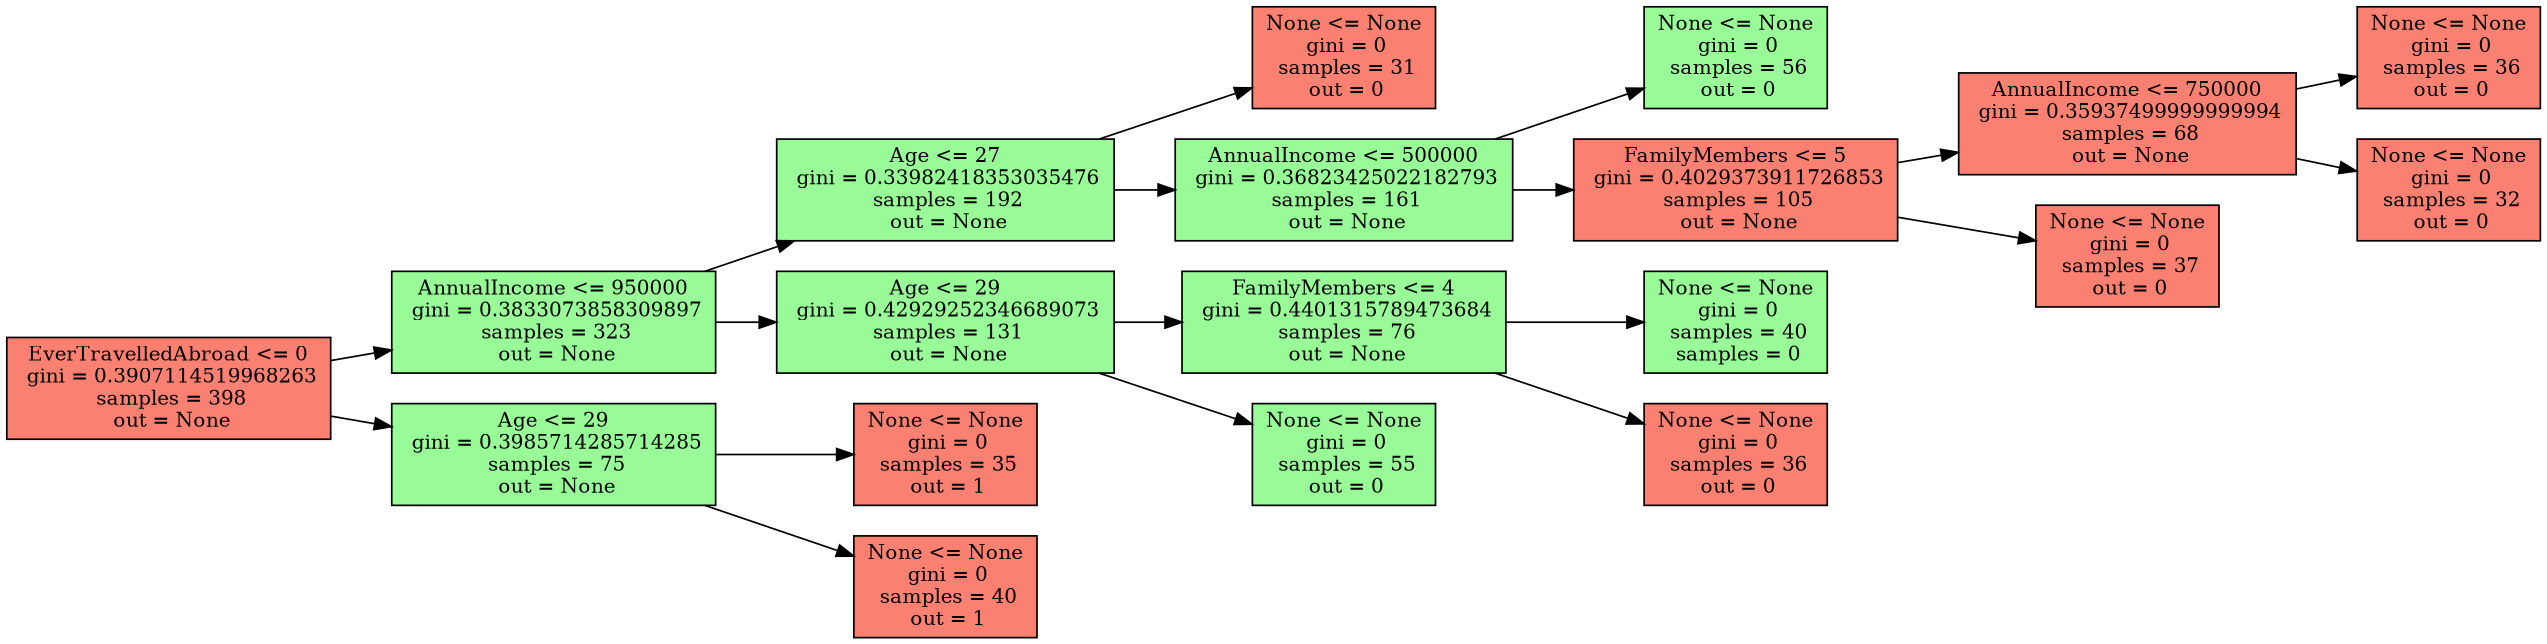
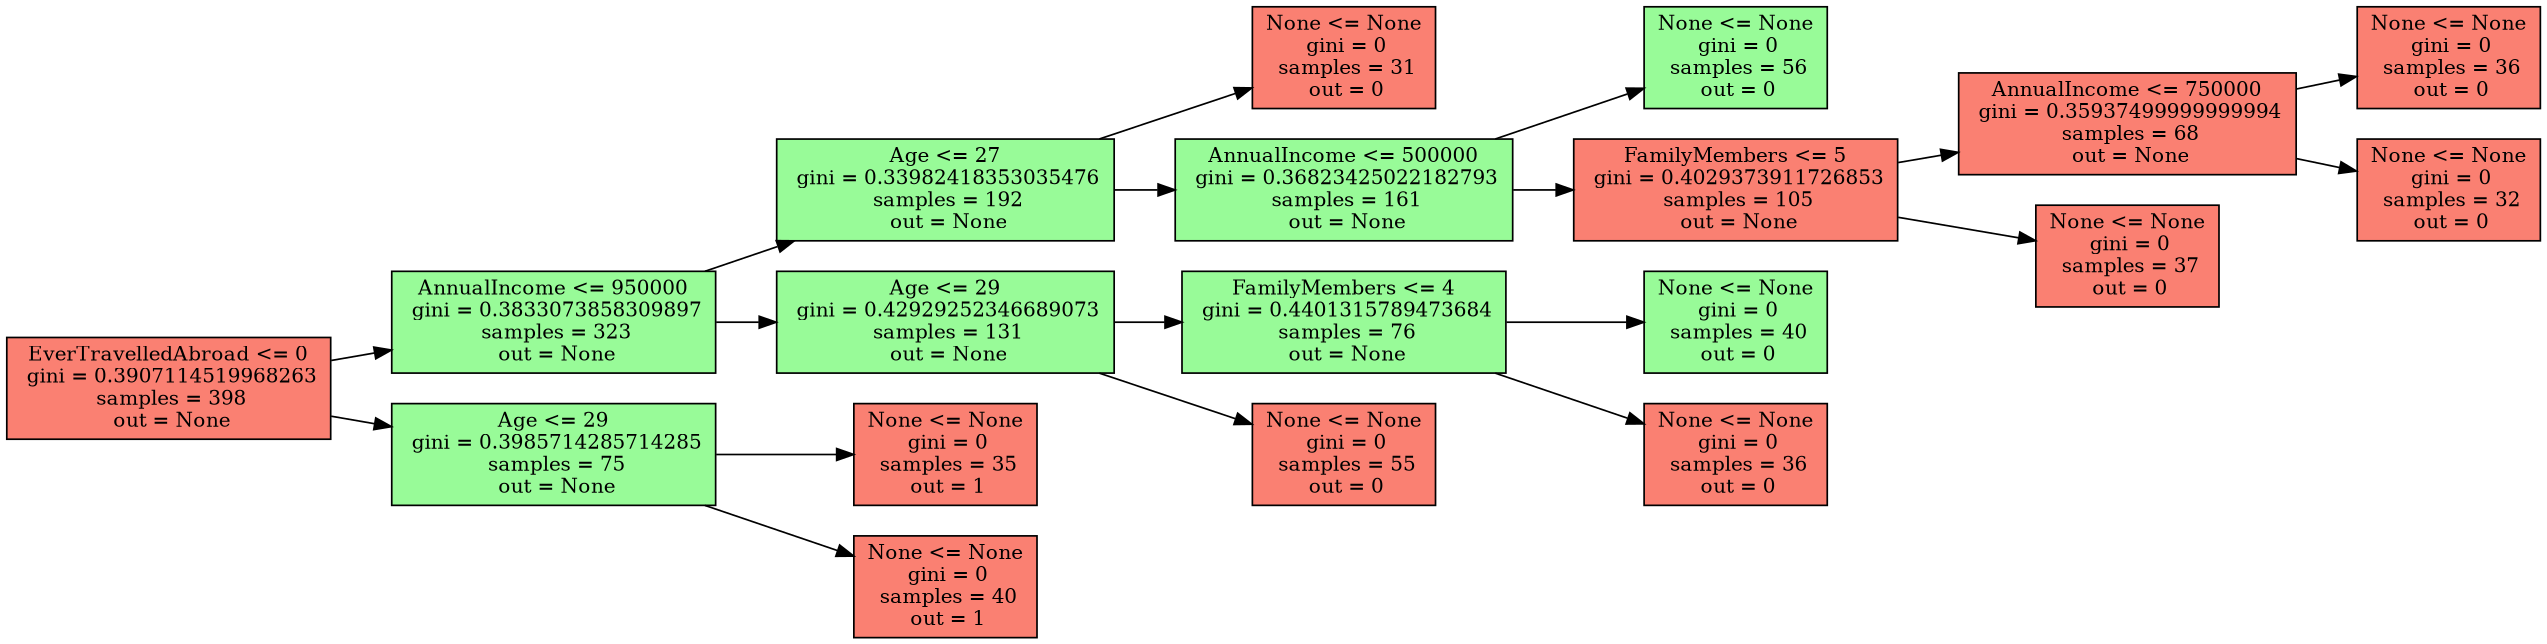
(1736, 322) -> (1736, 322)
(1344, 454) -> (1344, 454)
